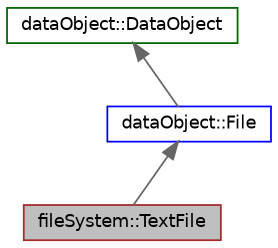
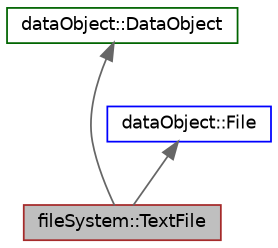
(161, 82) -> (91, 133)
